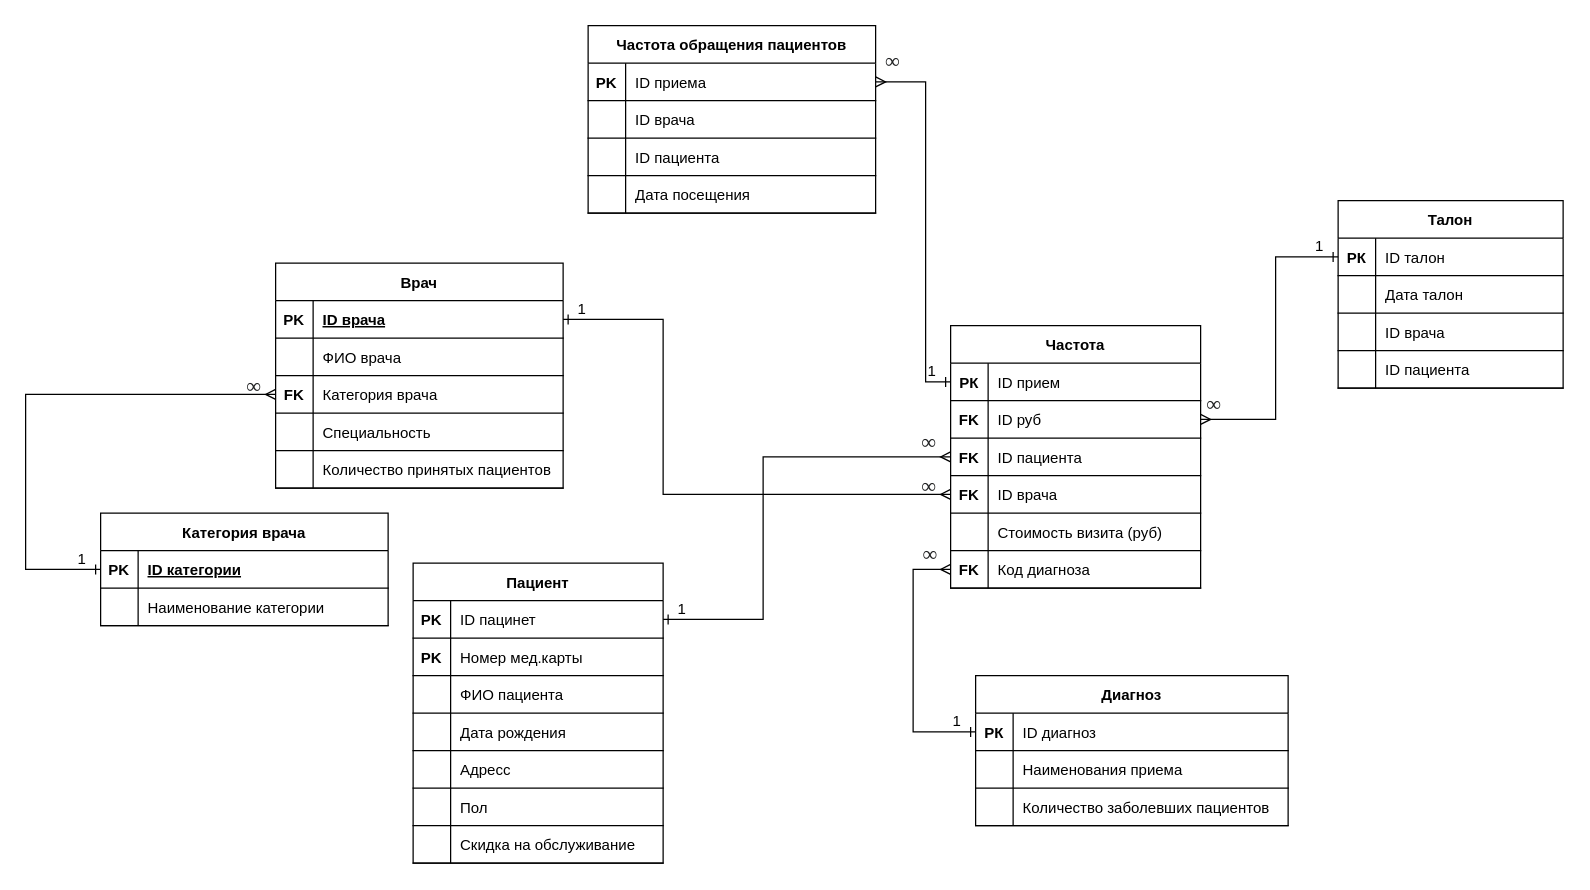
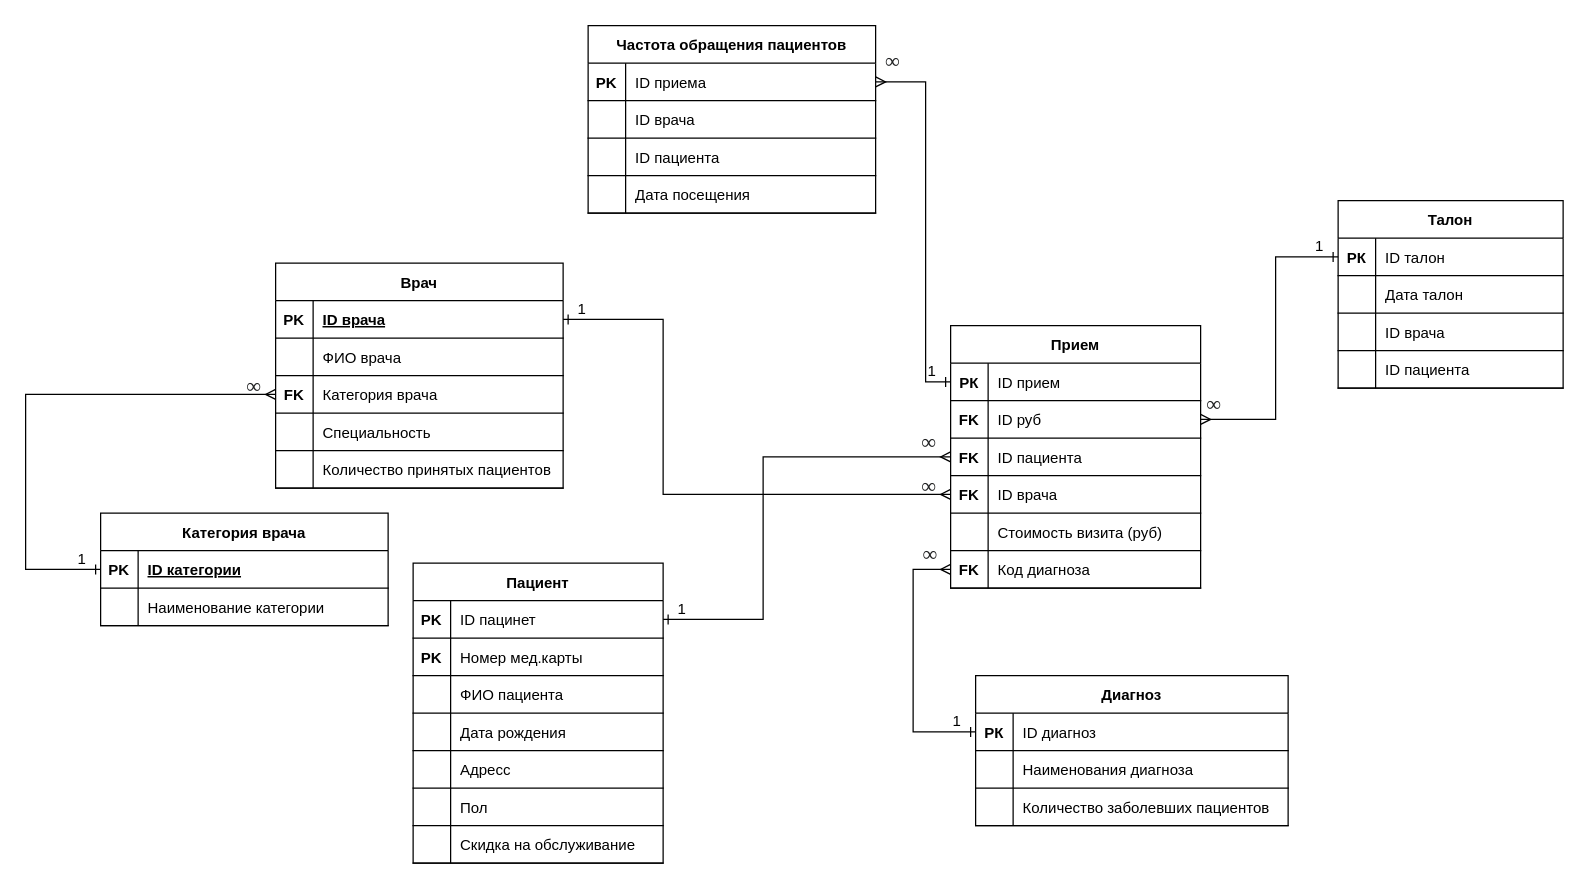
(1075, 345) -> (1075, 345)
(1100, 770) -> (1109, 770)
